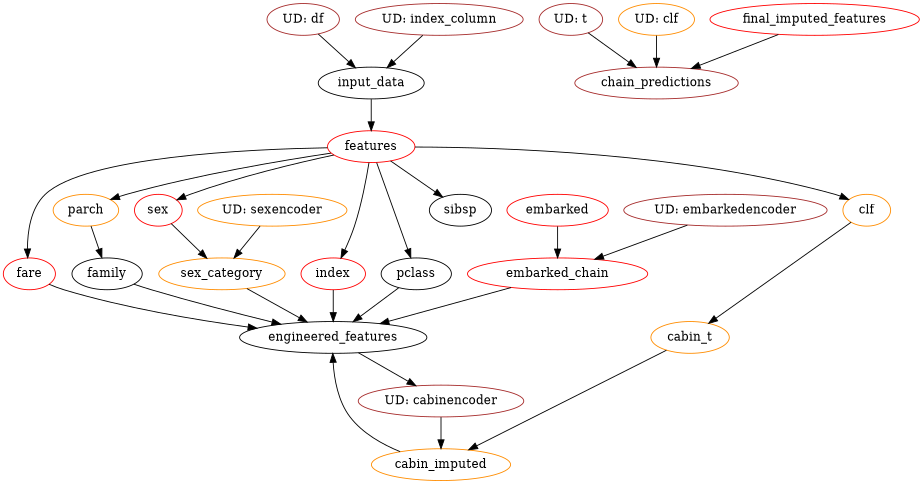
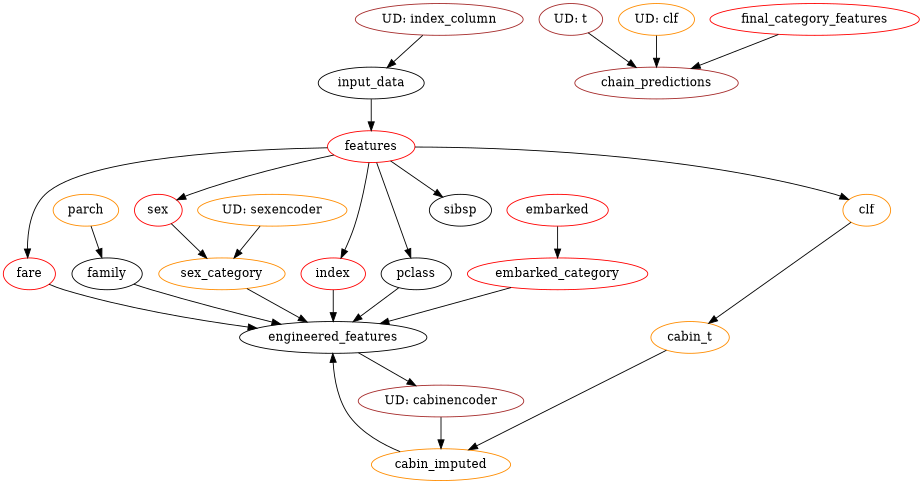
(303, 19) -> none
(815, 19) -> (815, 19)
(224, 172) -> none
(725, 210) -> none
(558, 274) -> (558, 274)
